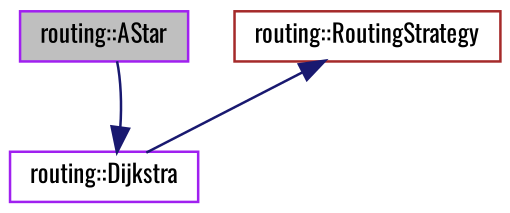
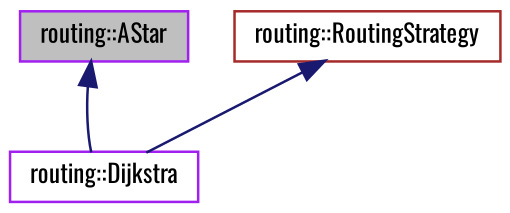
(121, 94) -> (87, 119)
